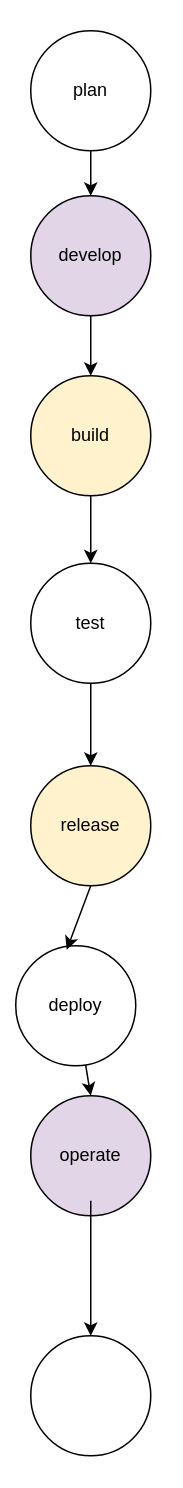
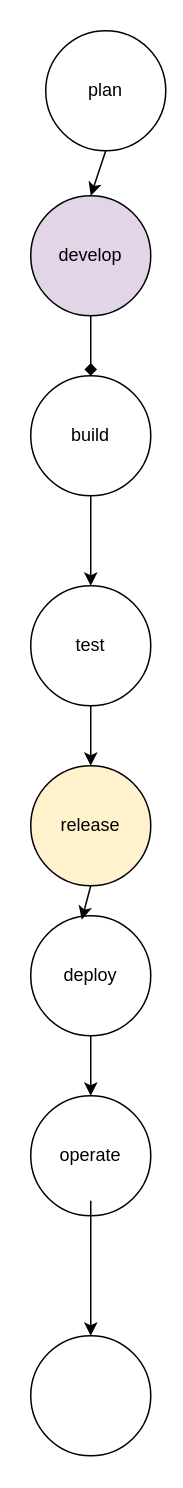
(91, 91) -> (106, 91)
(91, 364) -> (91, 363)
(91, 436) -> (91, 436)
(91, 623) -> (91, 646)
(76, 1006) -> (91, 976)
(91, 1156) -> (91, 1156)
